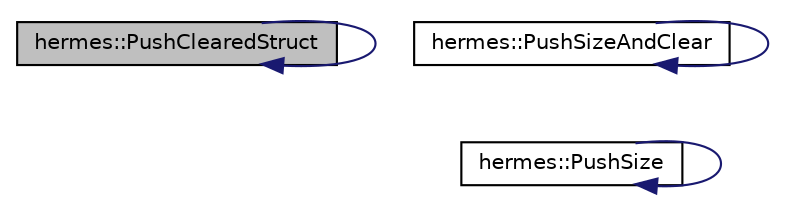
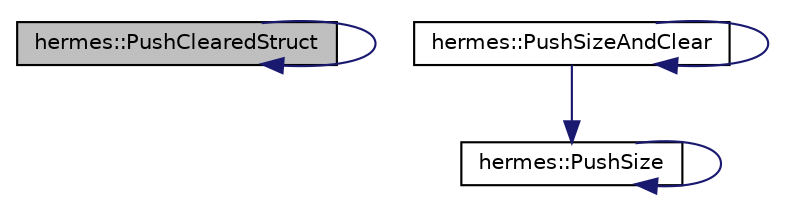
none -> (572, 93)
